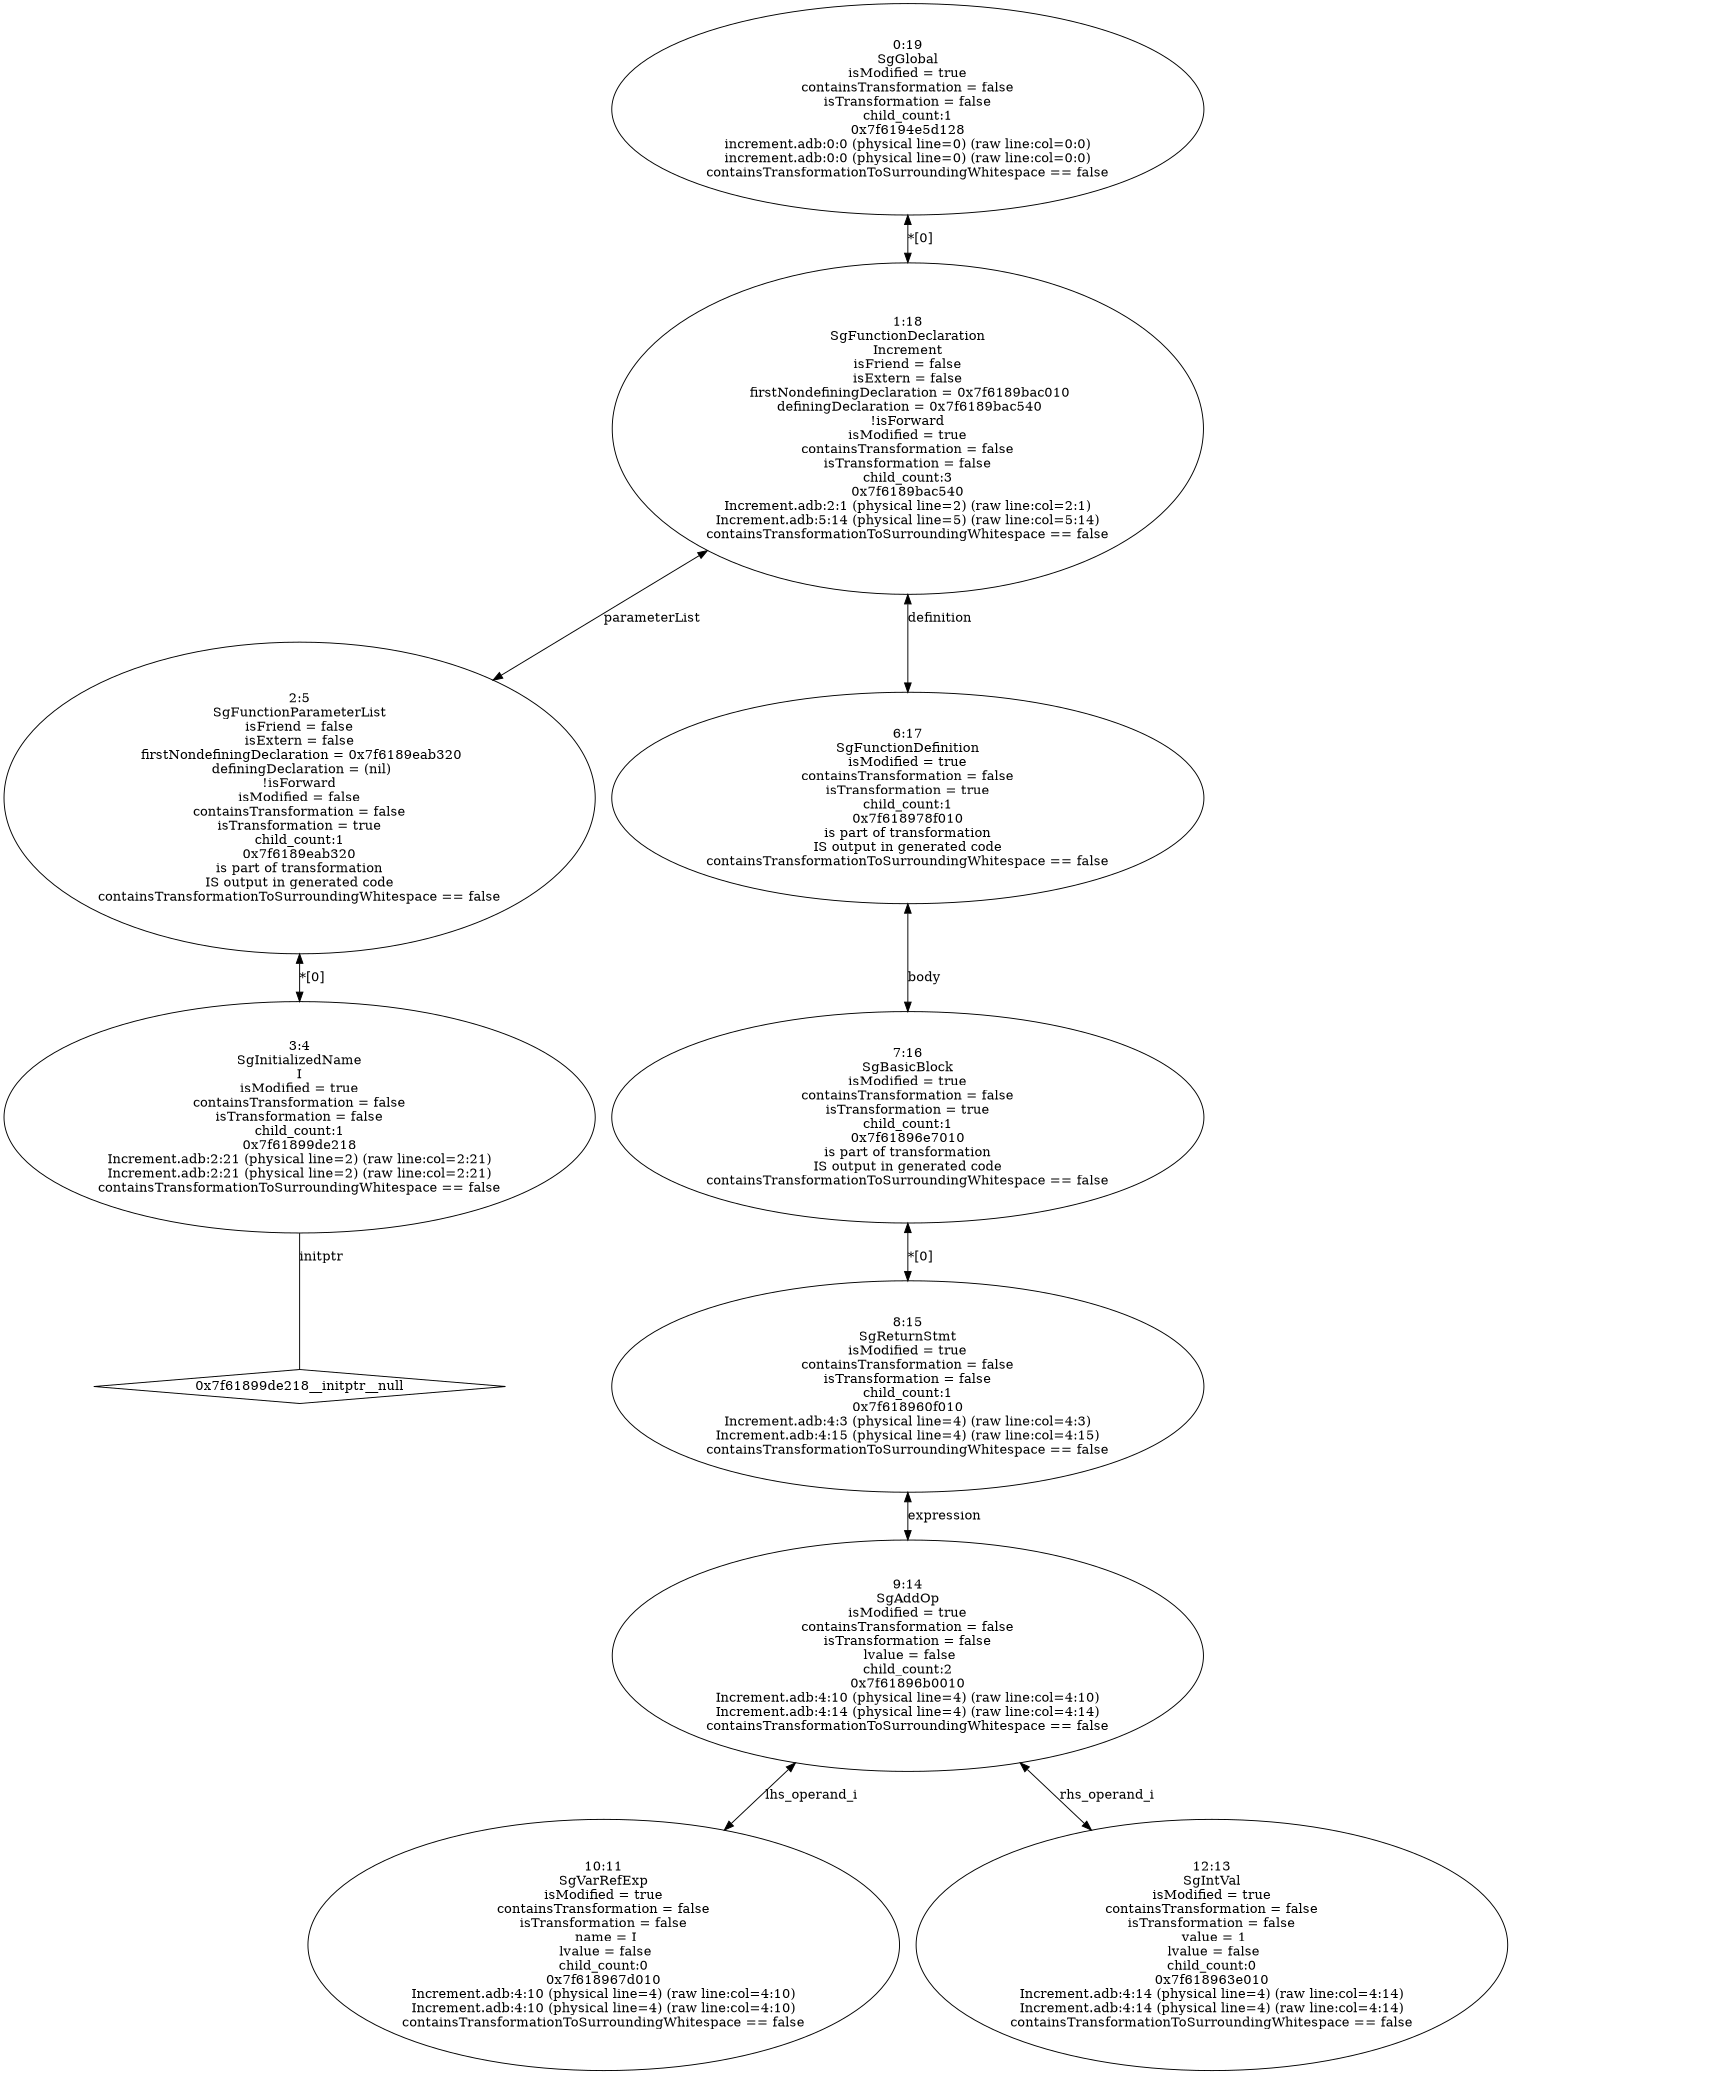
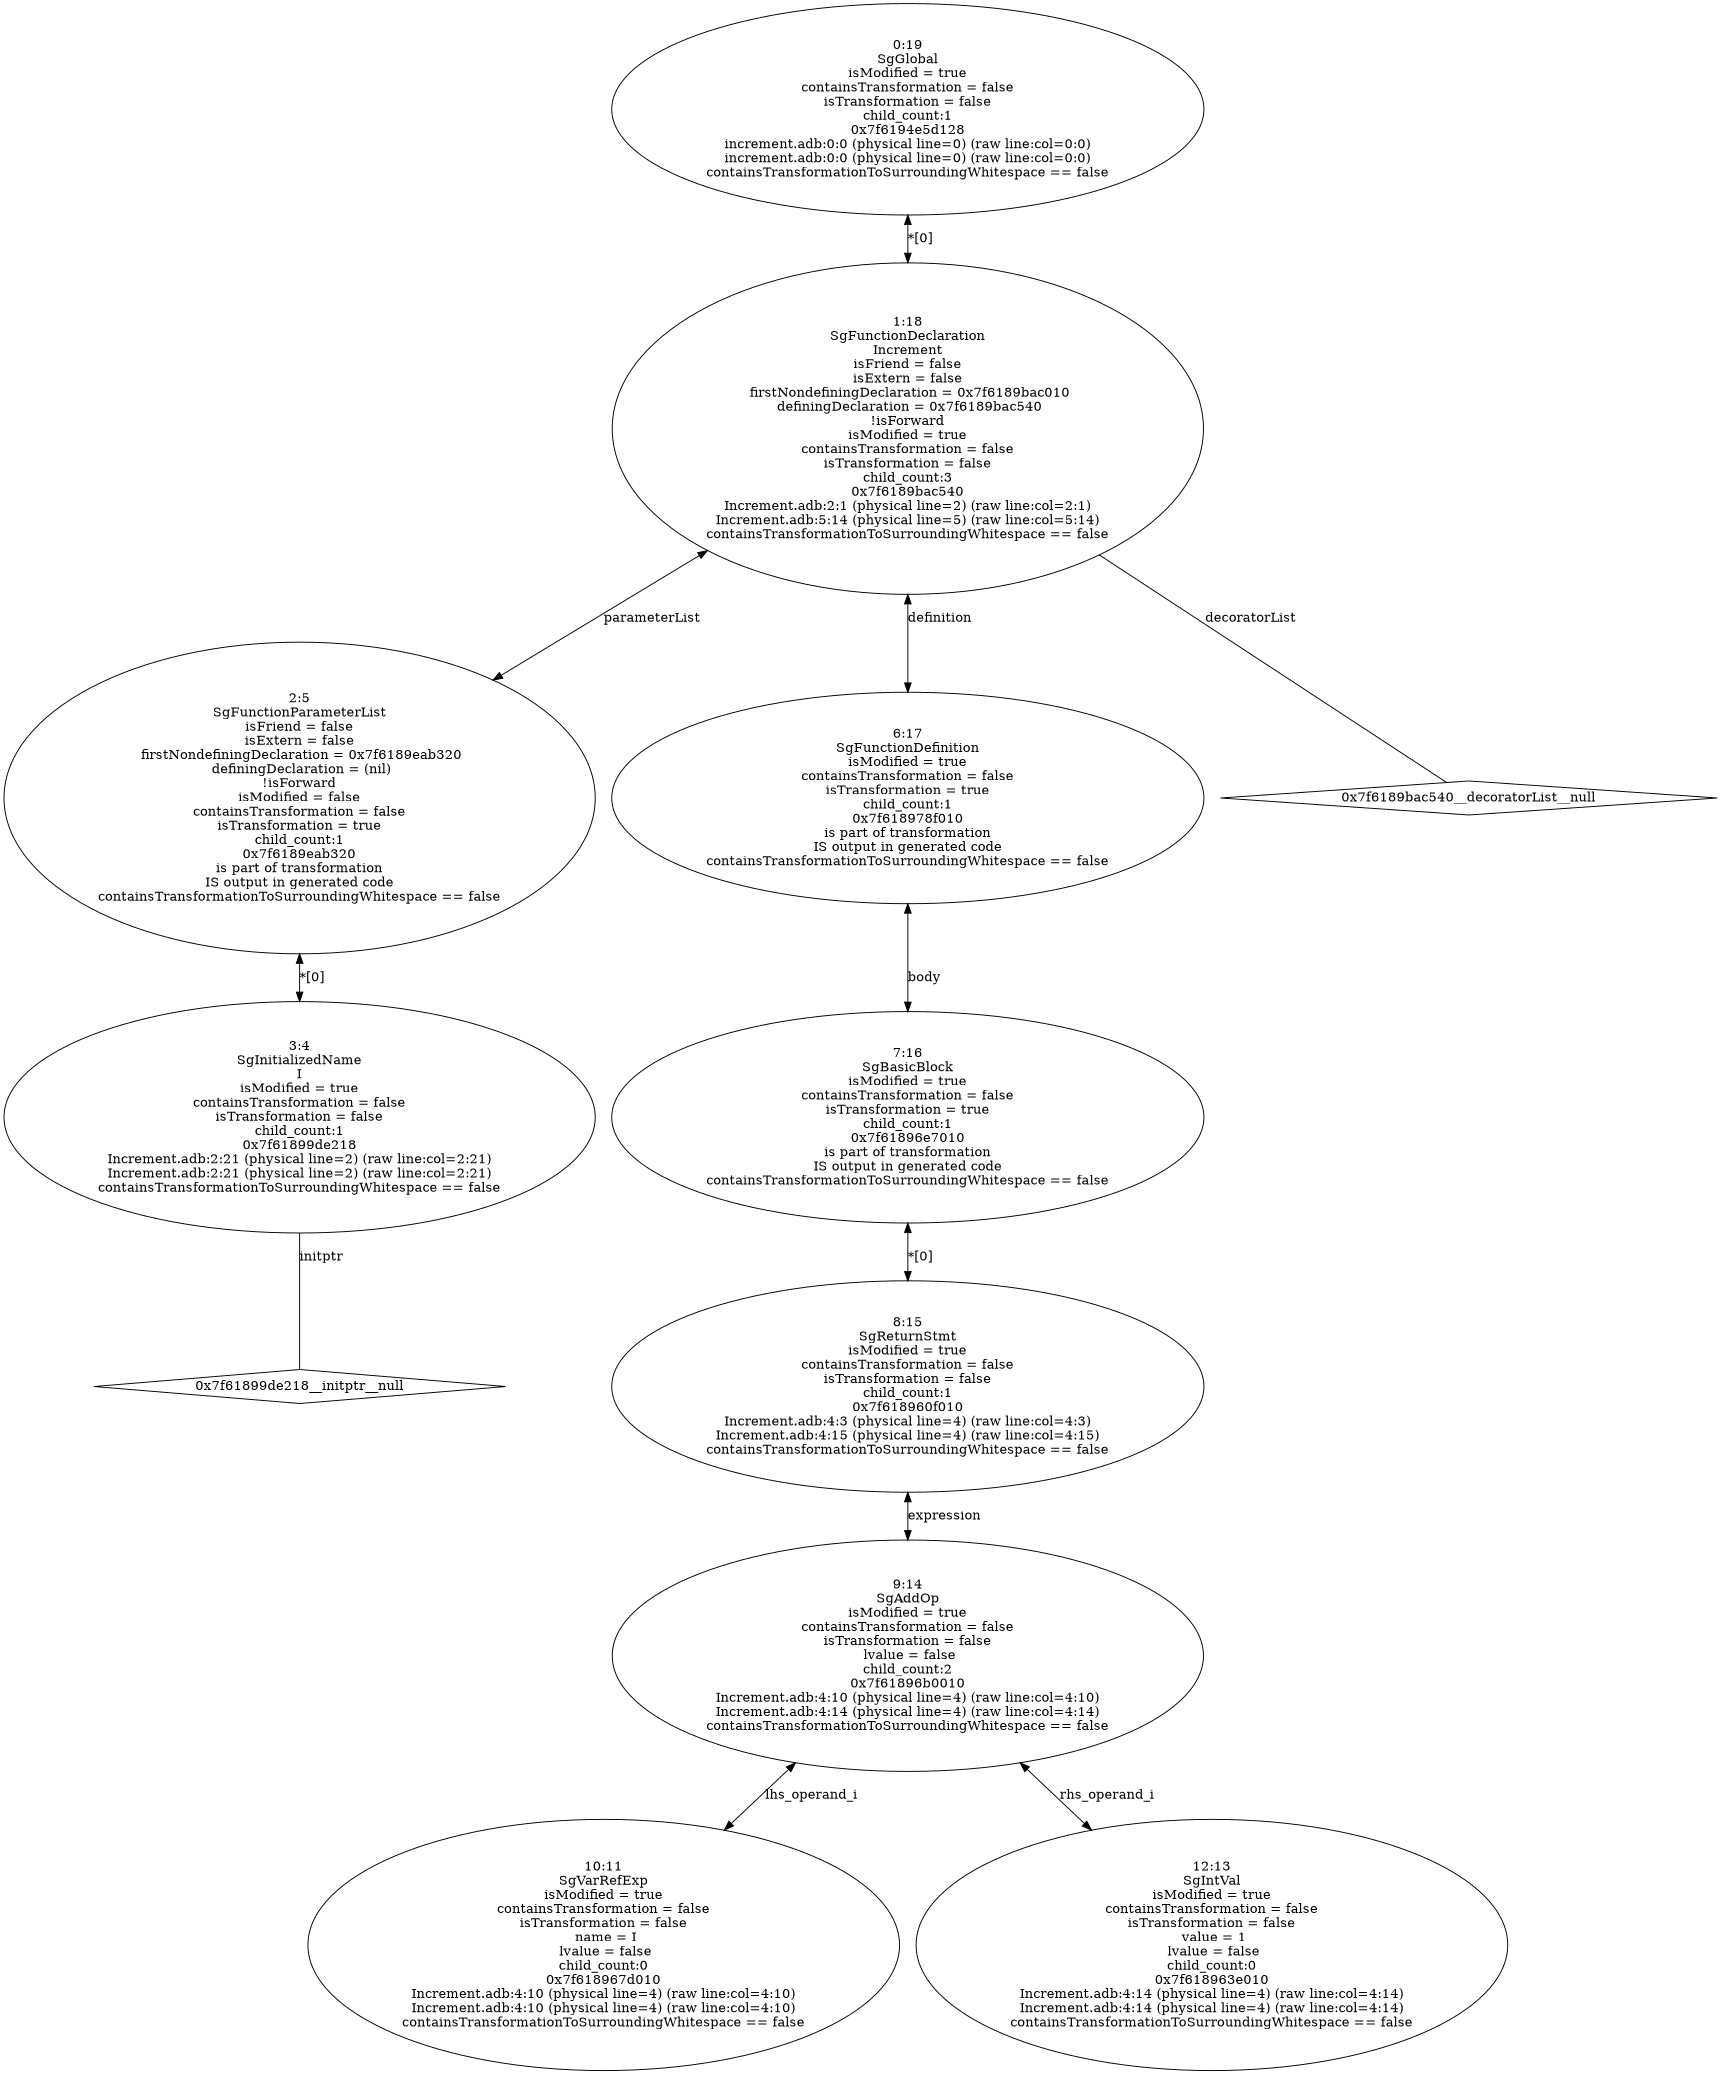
none -> (1469, 798)
